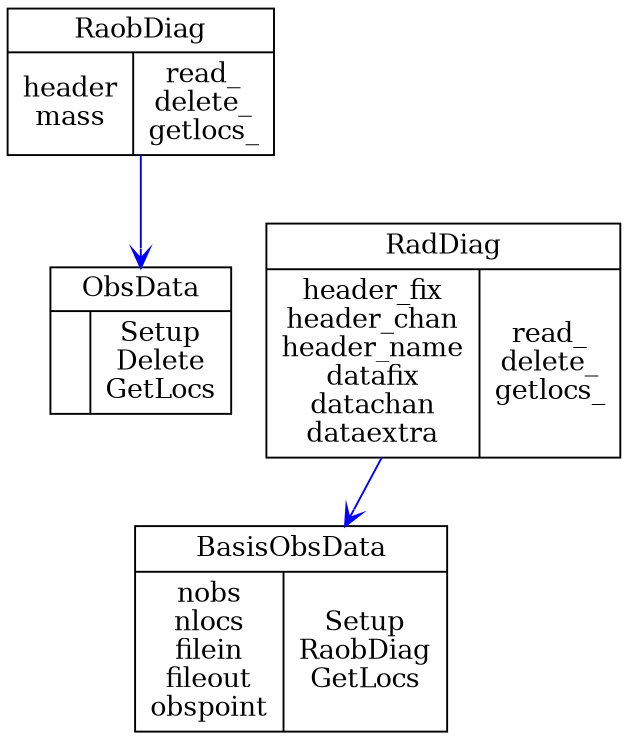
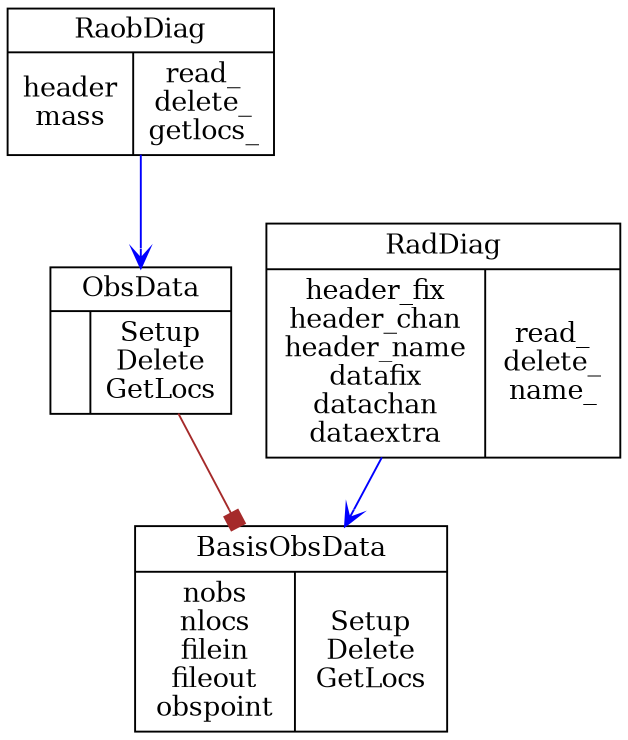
(550, 391) -> (553, 391)
none -> (204, 462)
(365, 651) -> (371, 651)
